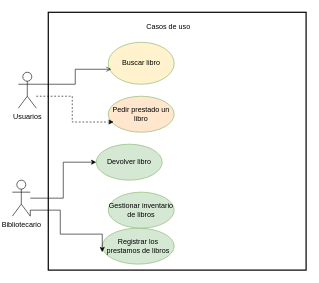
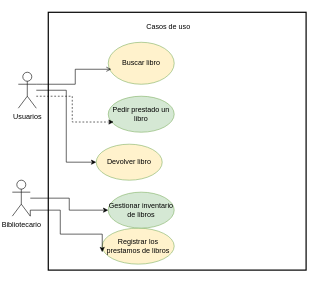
none -> (66, 110)
(141, 114) -> (141, 114)
(129, 162) -> (129, 162)
(63, 181) -> (69, 209)
(138, 246) -> (138, 246)
